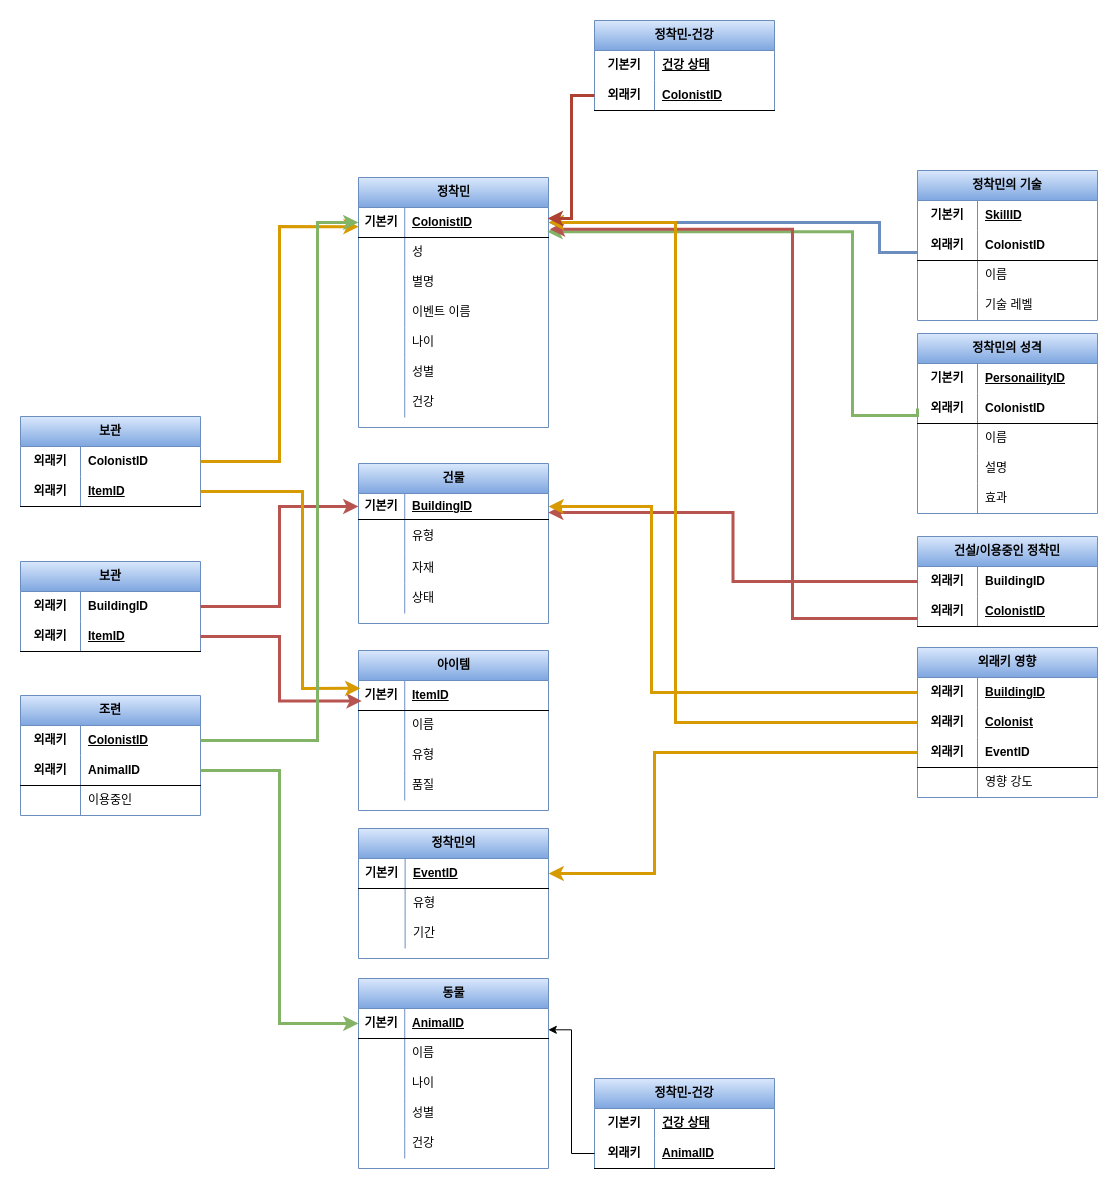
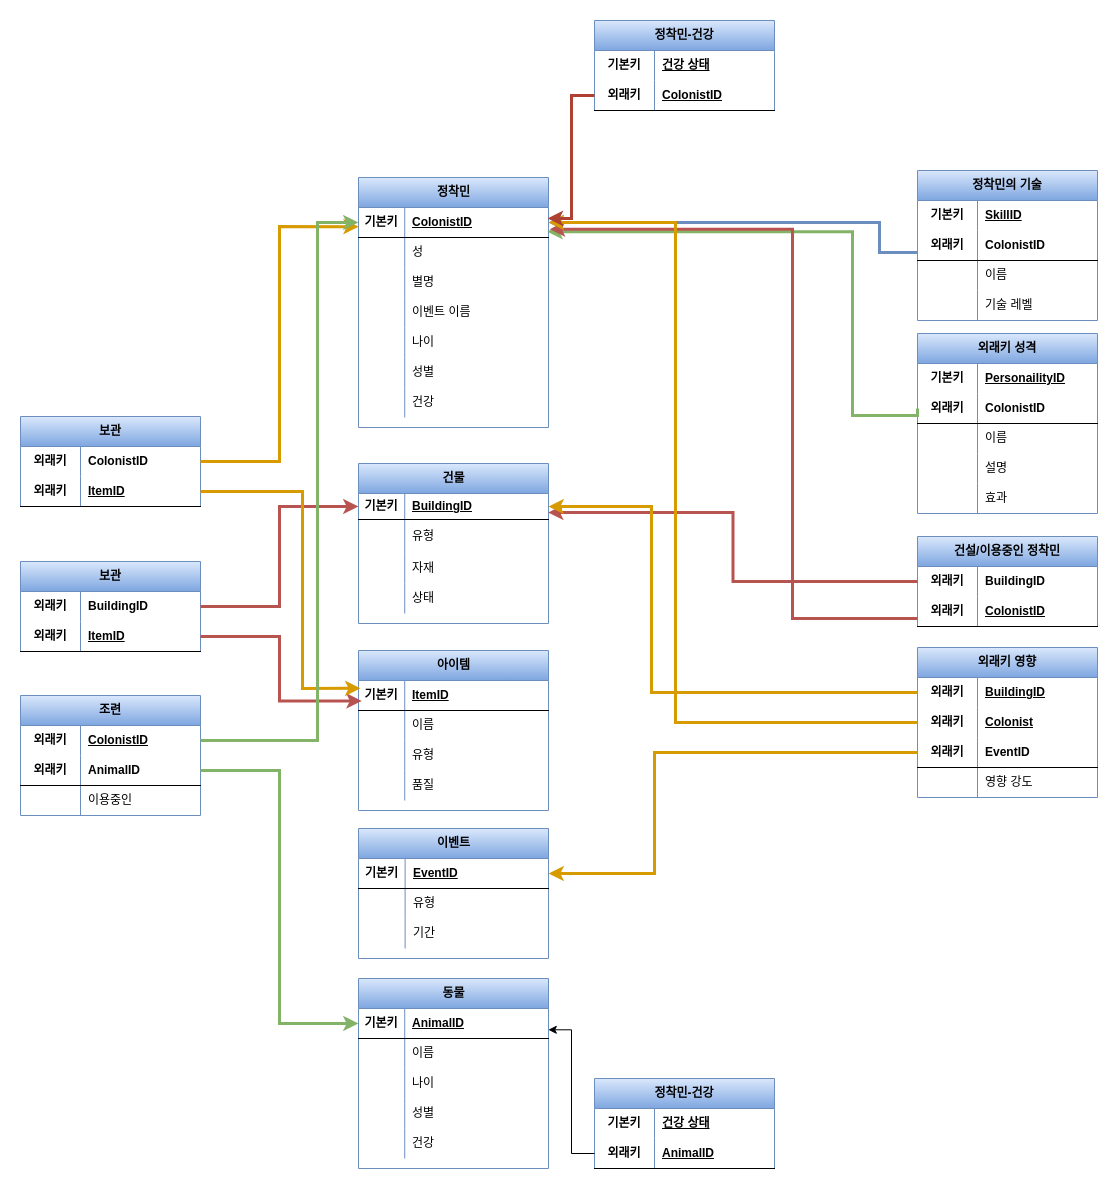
(1008, 349) -> (1008, 349)
(454, 844) -> (454, 844)
